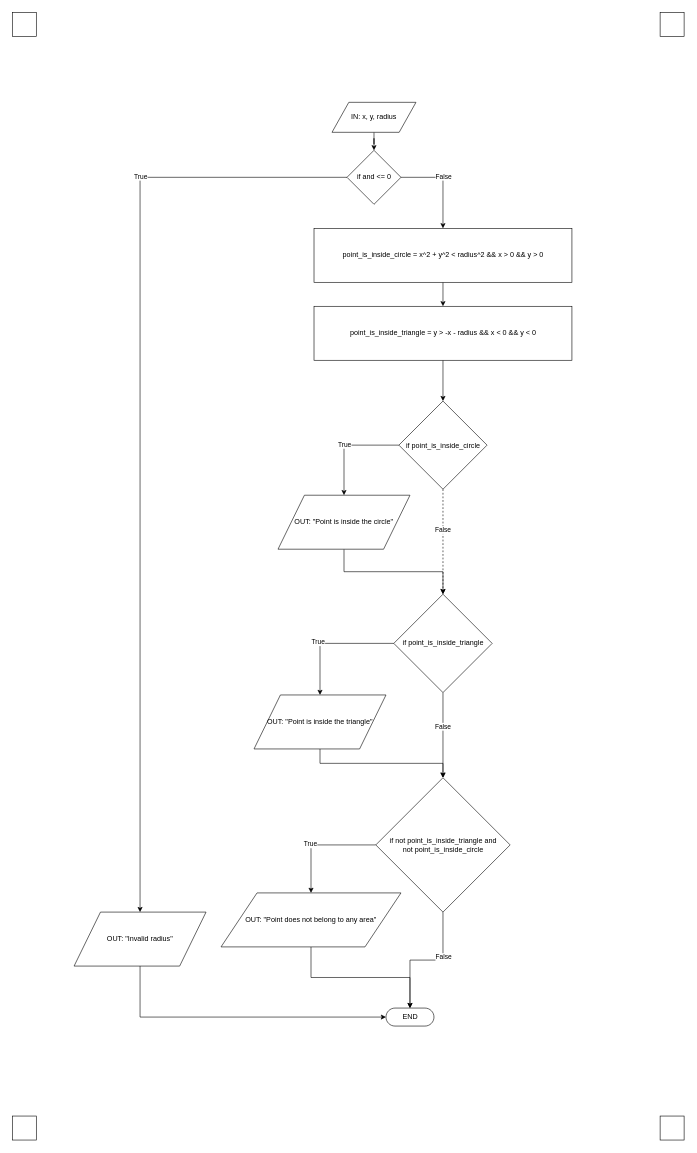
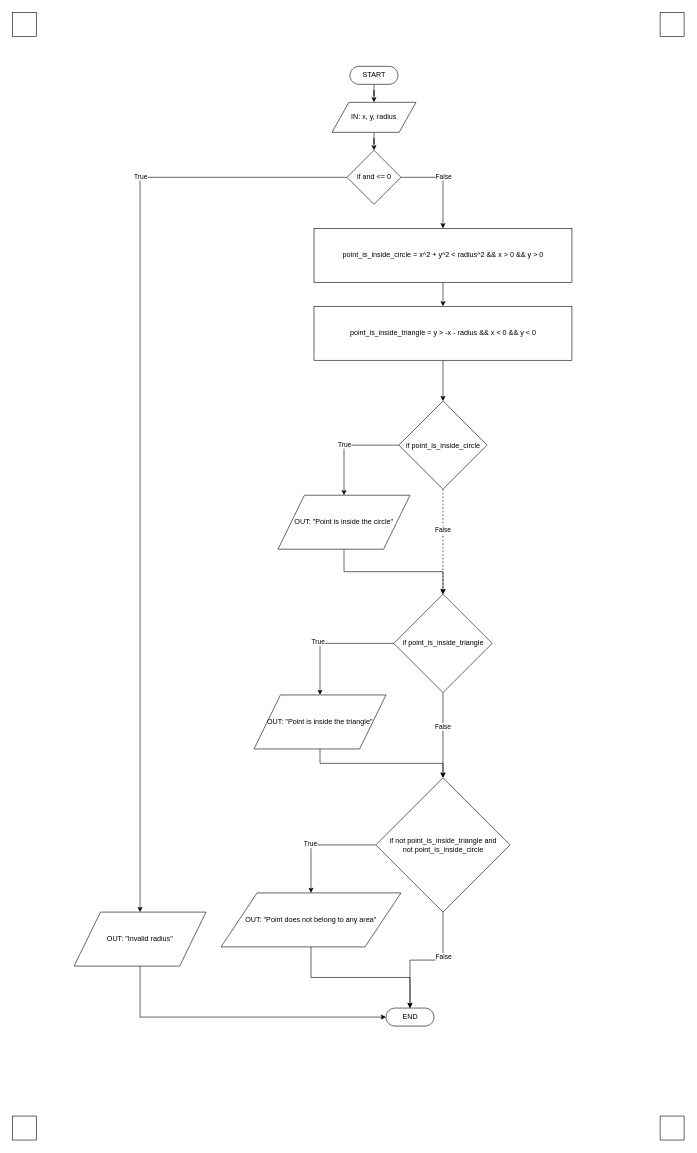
none -> (374, 75)
none -> (374, 95)
